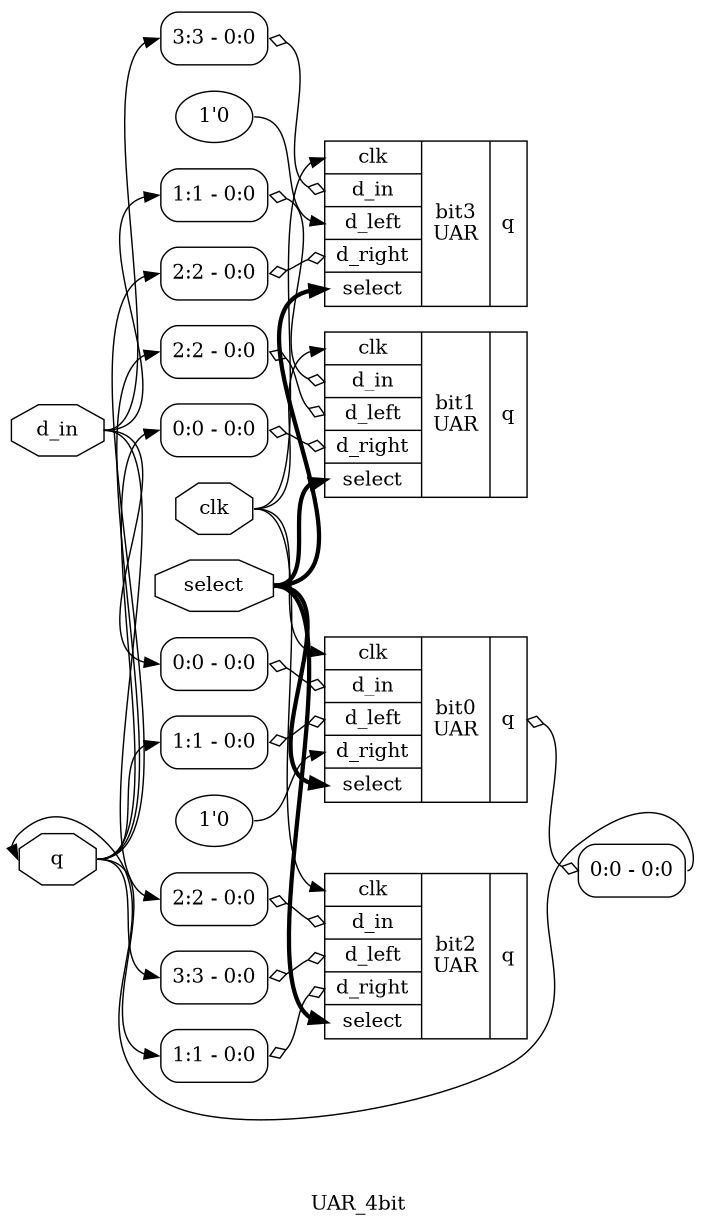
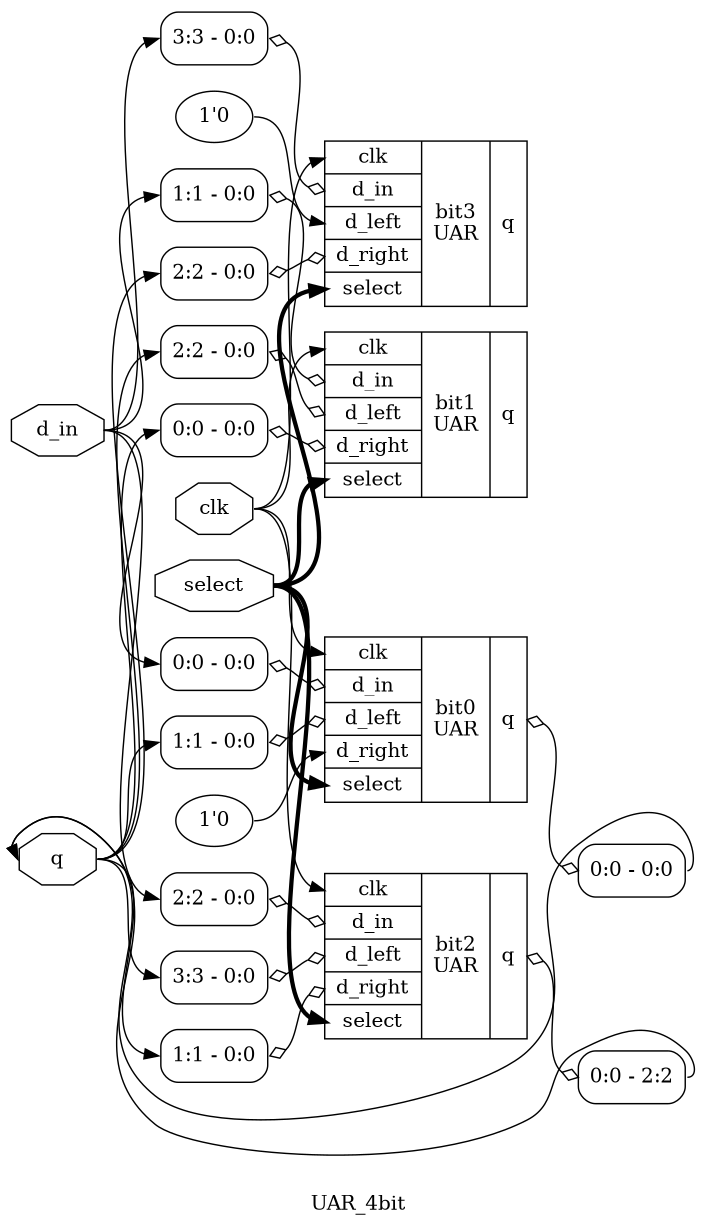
none -> (632, 1077)
